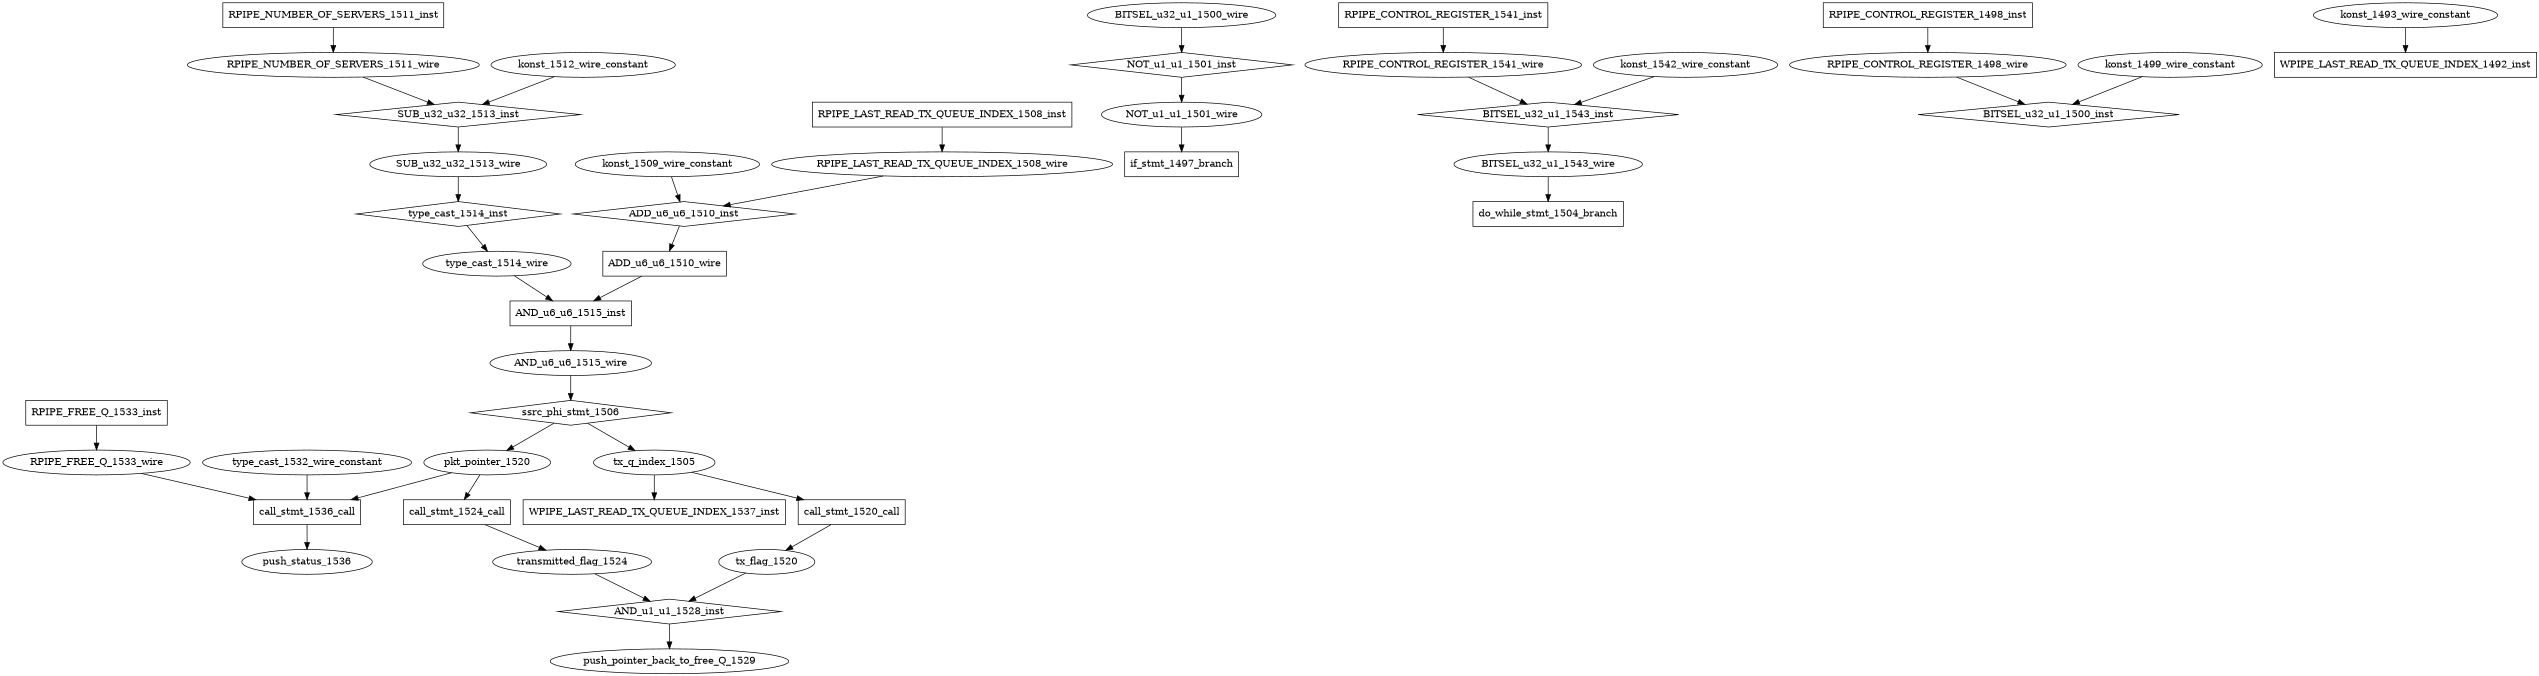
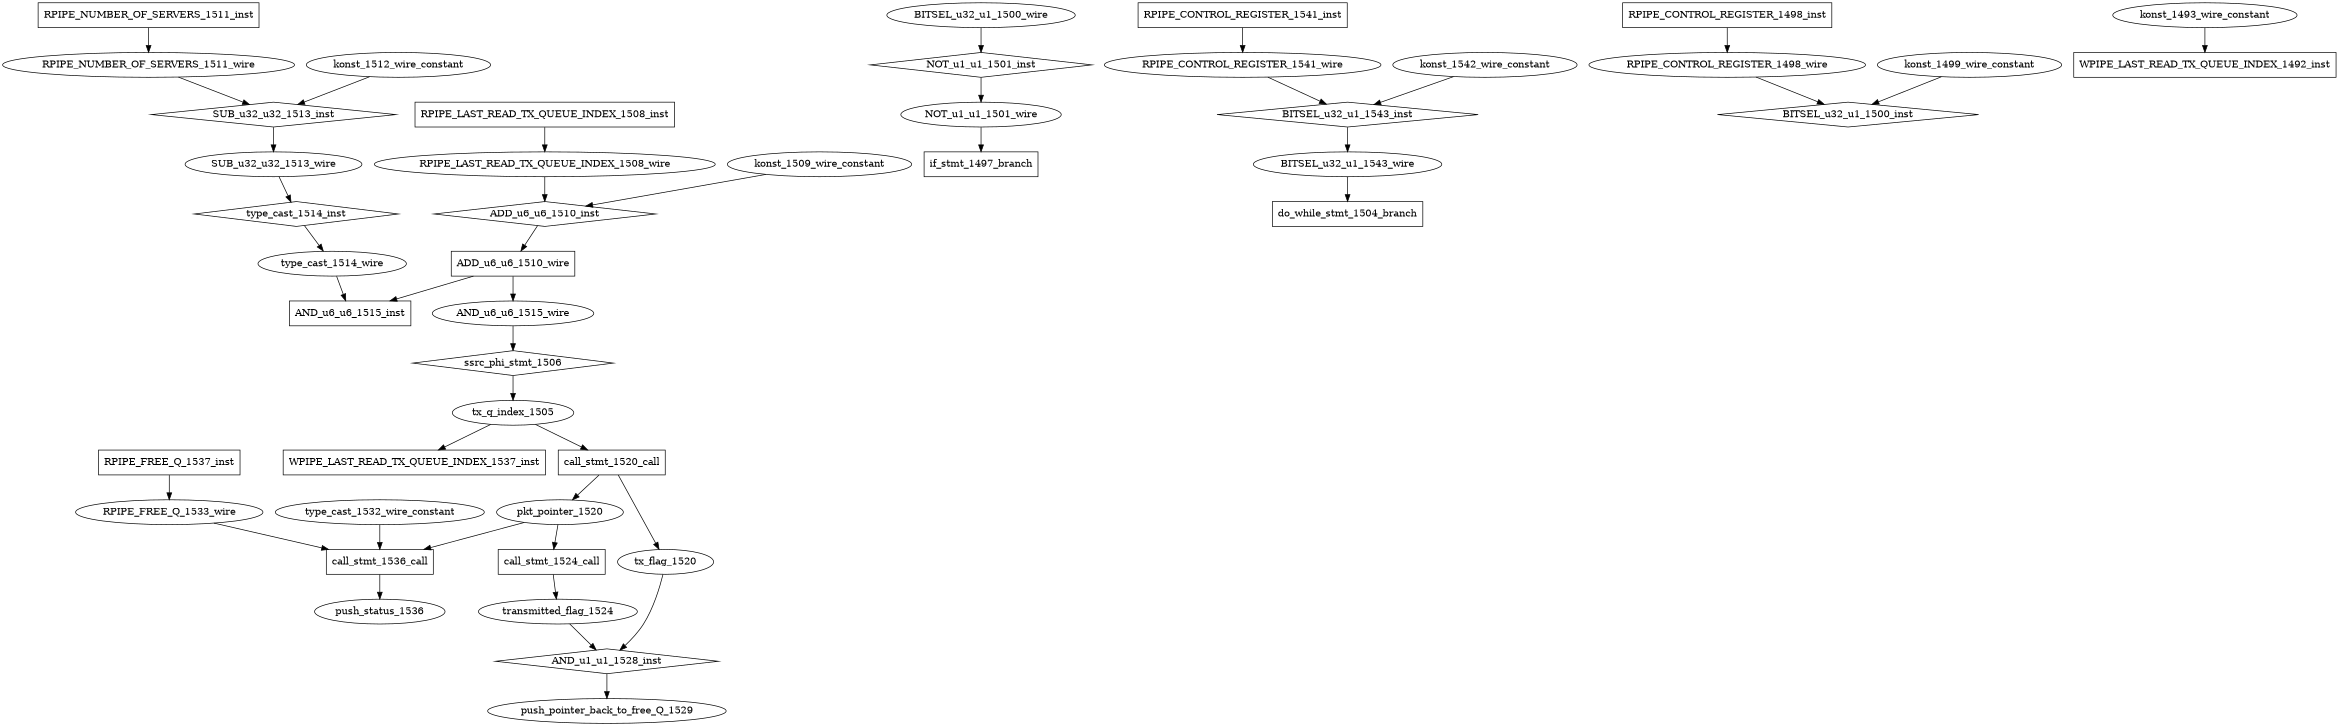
(571, 335) -> (513, 285)
(97, 413) -> (169, 462)
(533, 435) -> (588, 485)
